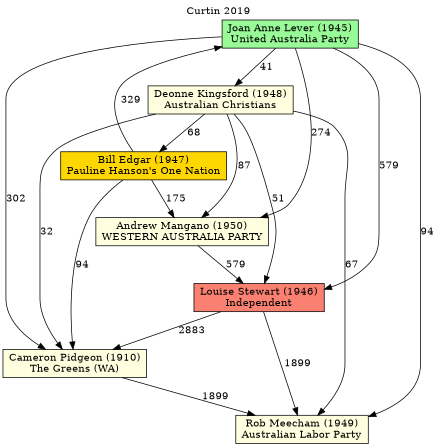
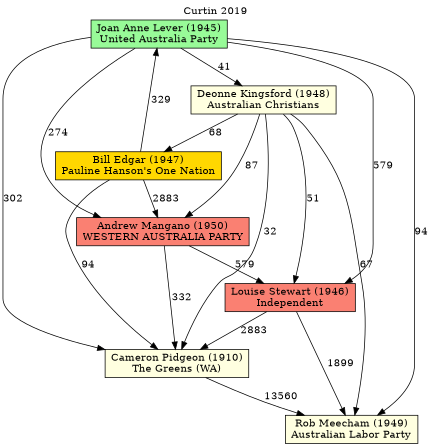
(176, 199) -> (166, 199)
(182, 232) -> (163, 232)
none -> (169, 294)
(216, 396) -> (281, 396)
